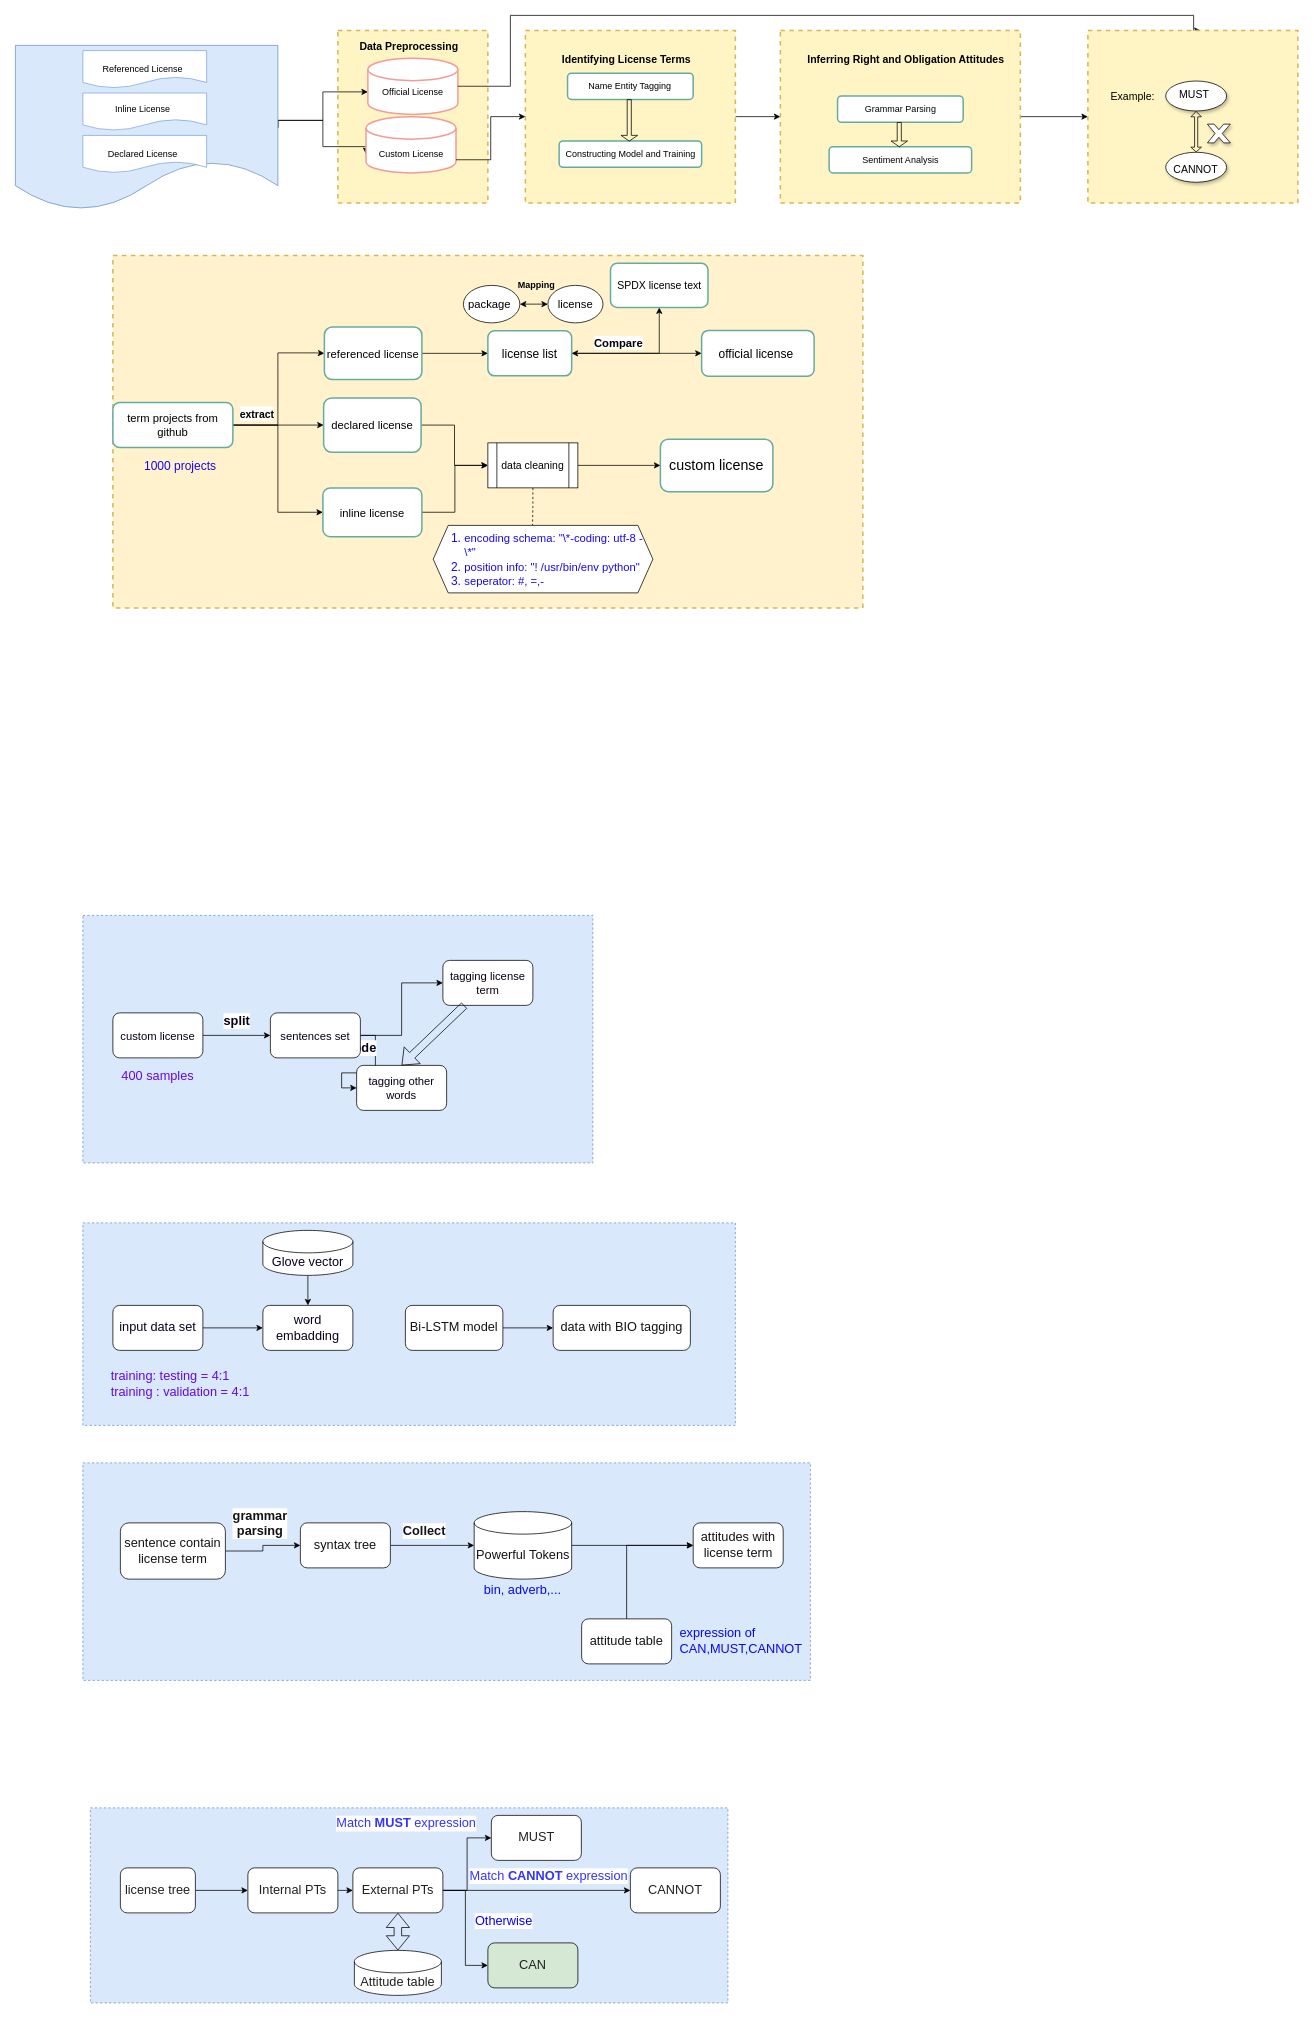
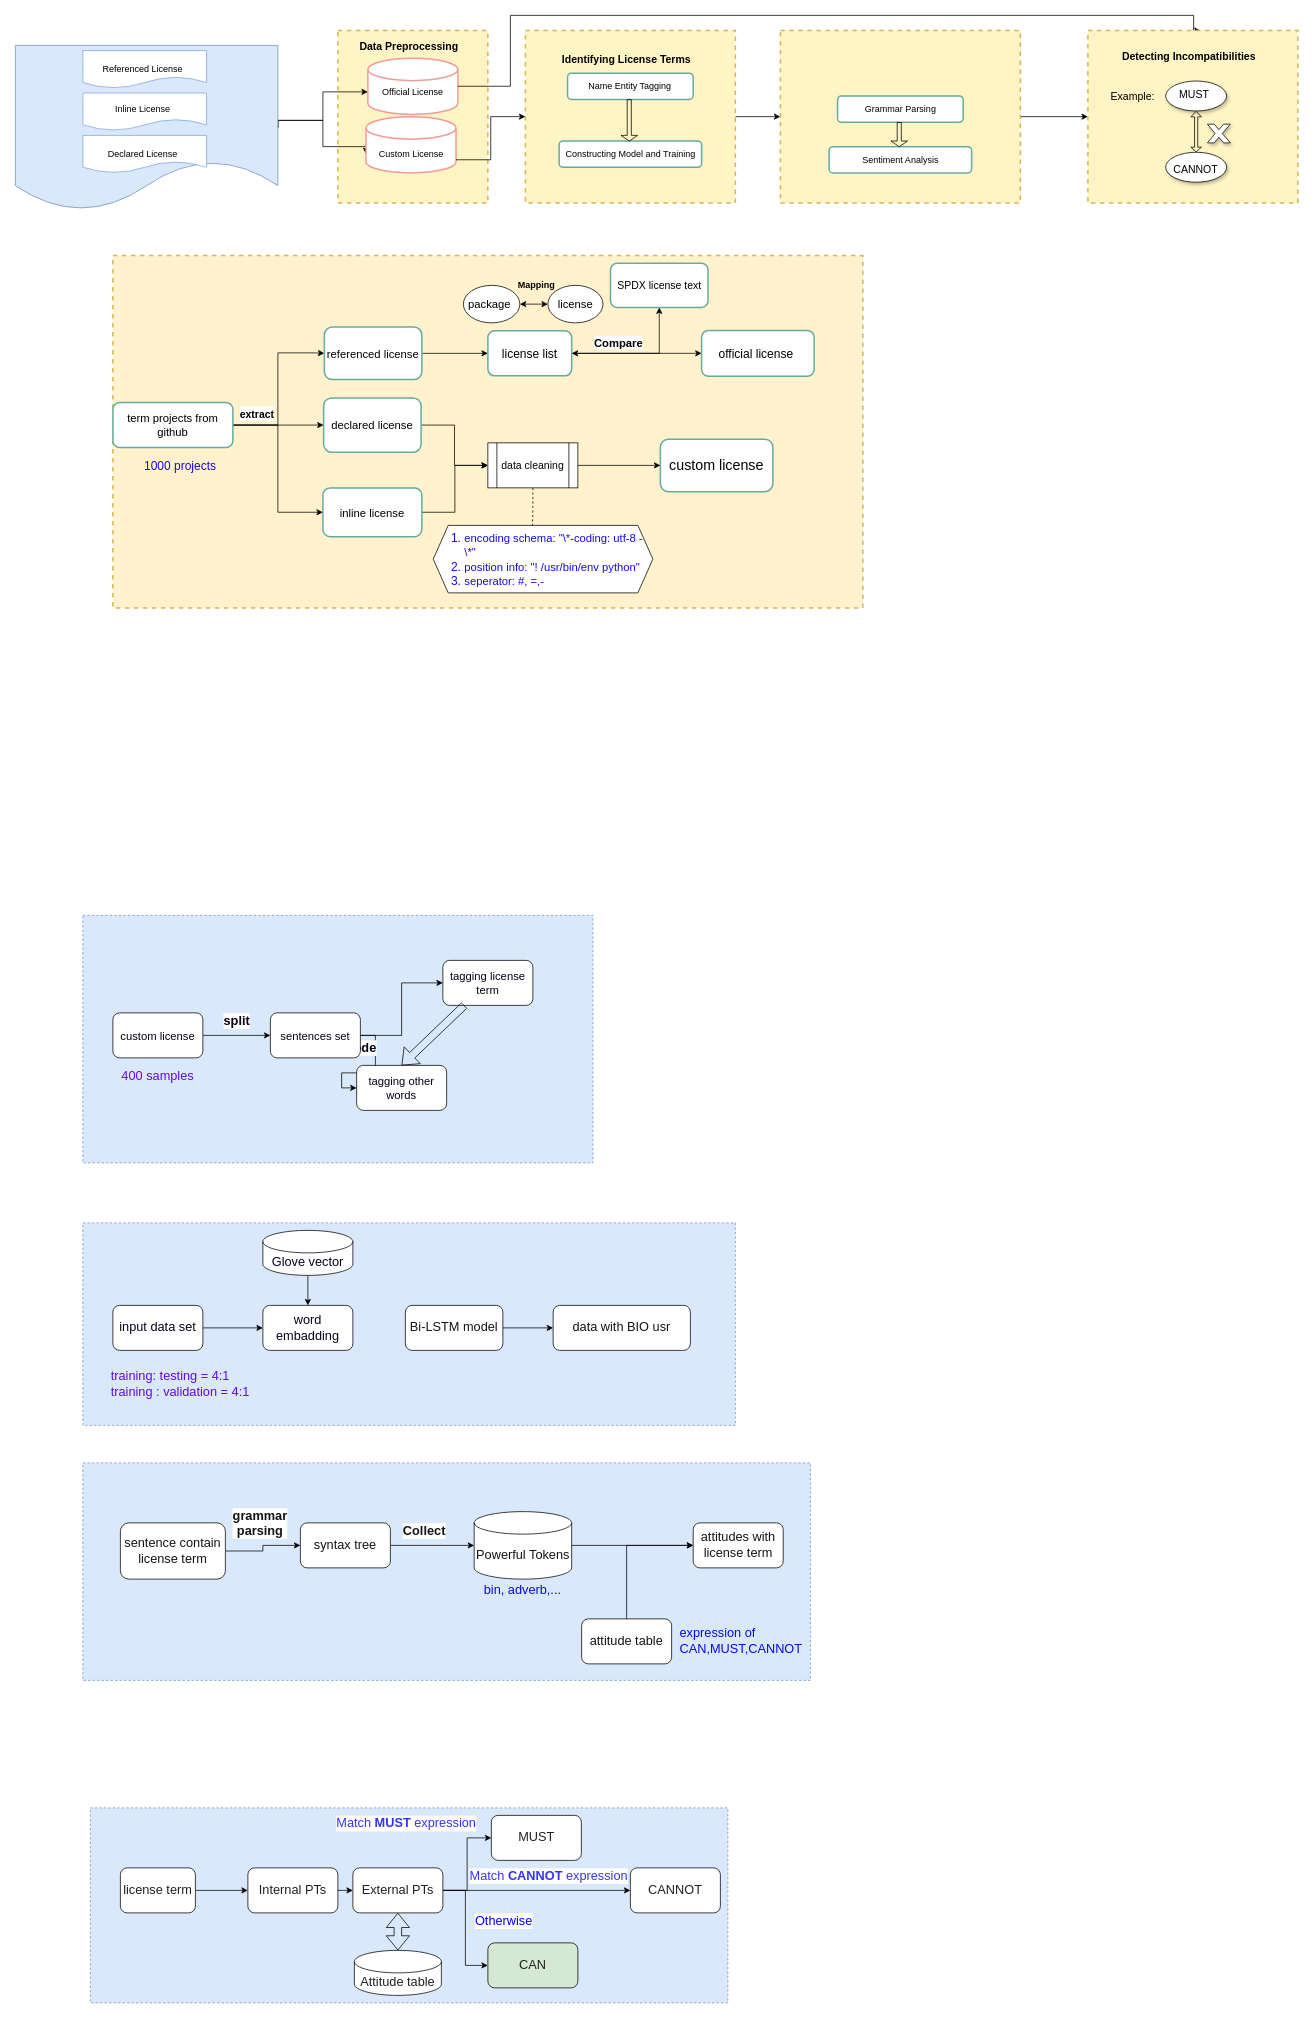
none -> (1189, 57)
(906, 59) -> none
(622, 1328) -> (622, 1328)
(158, 1890) -> (158, 1890)
